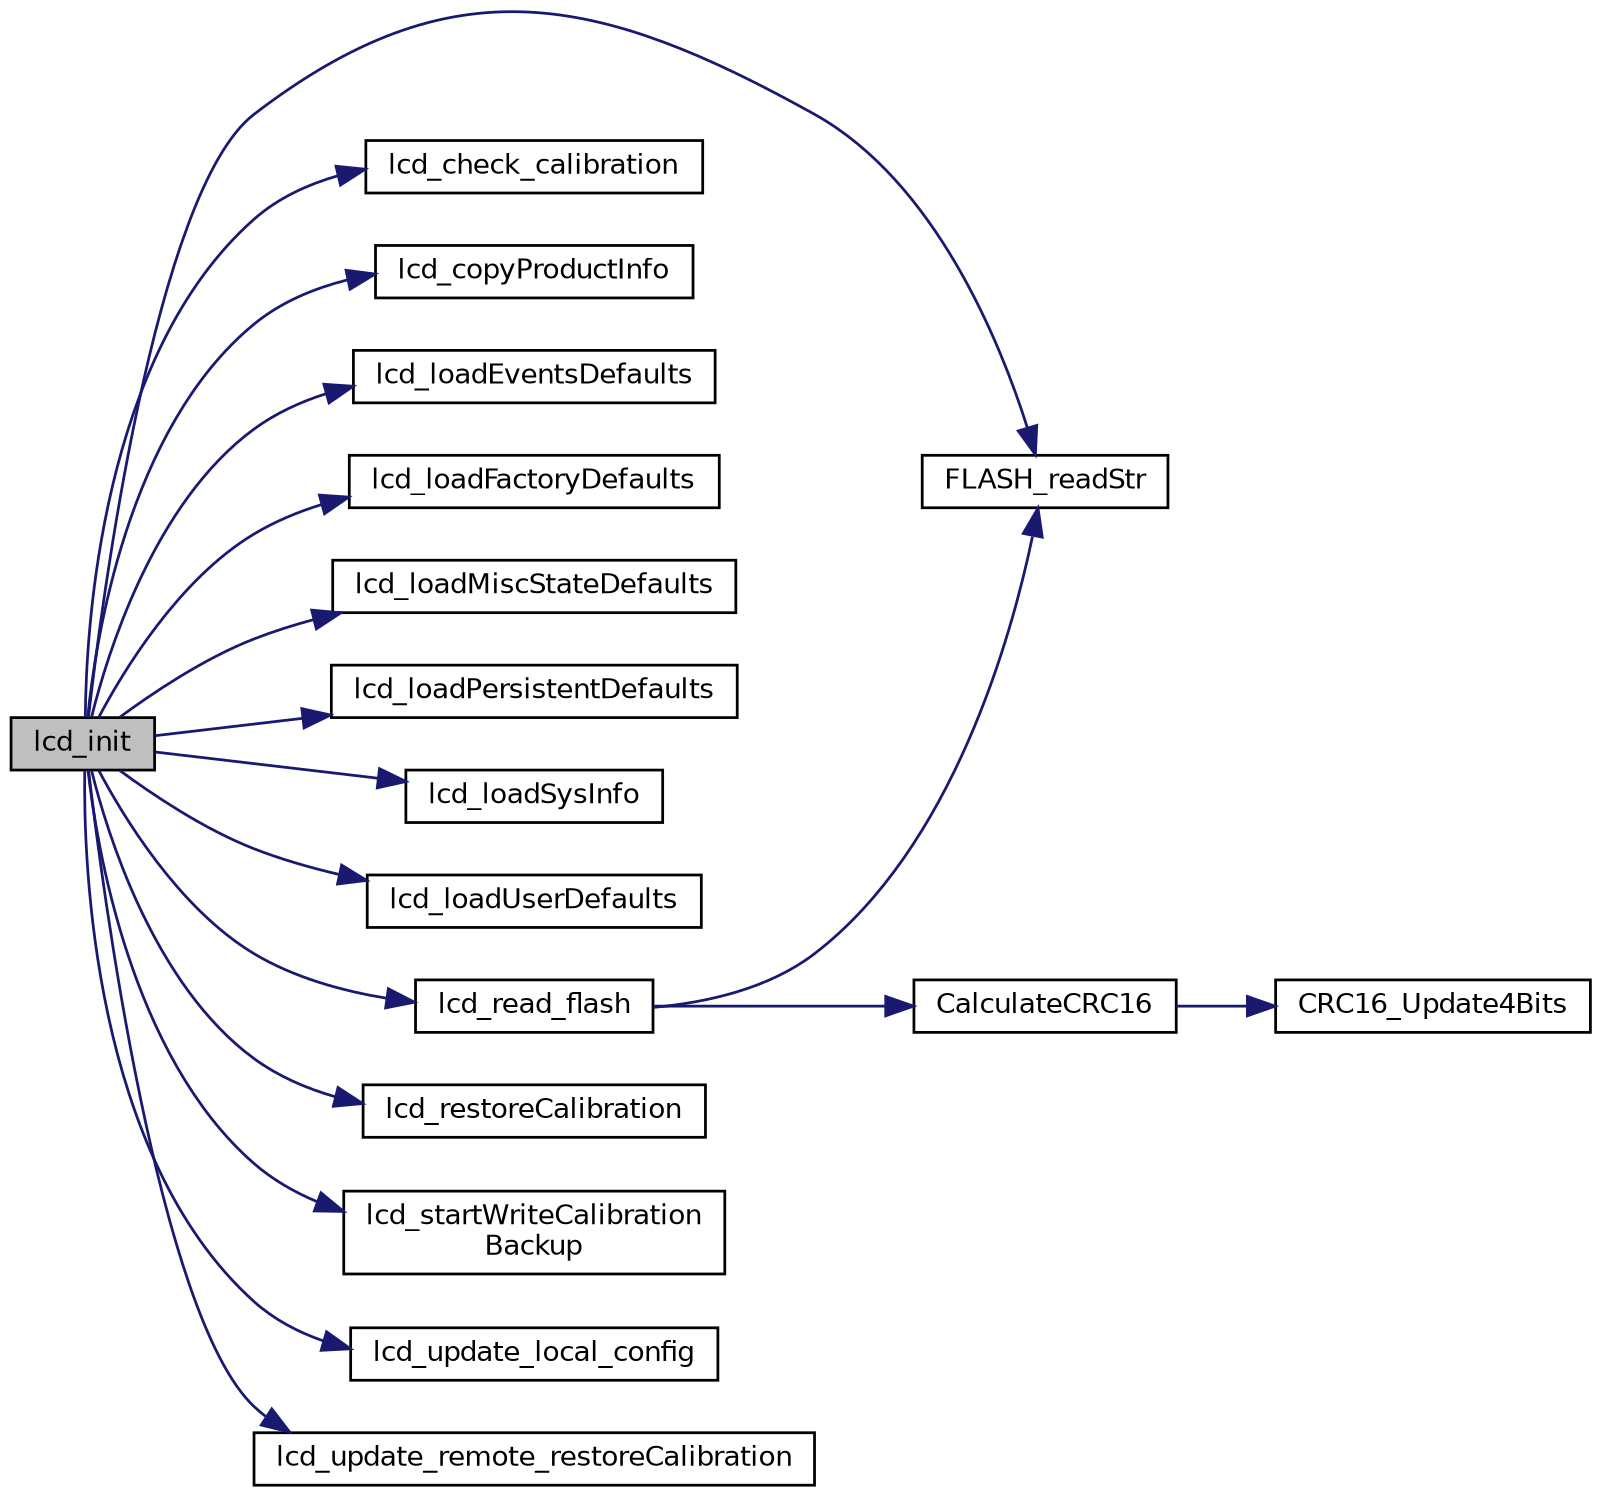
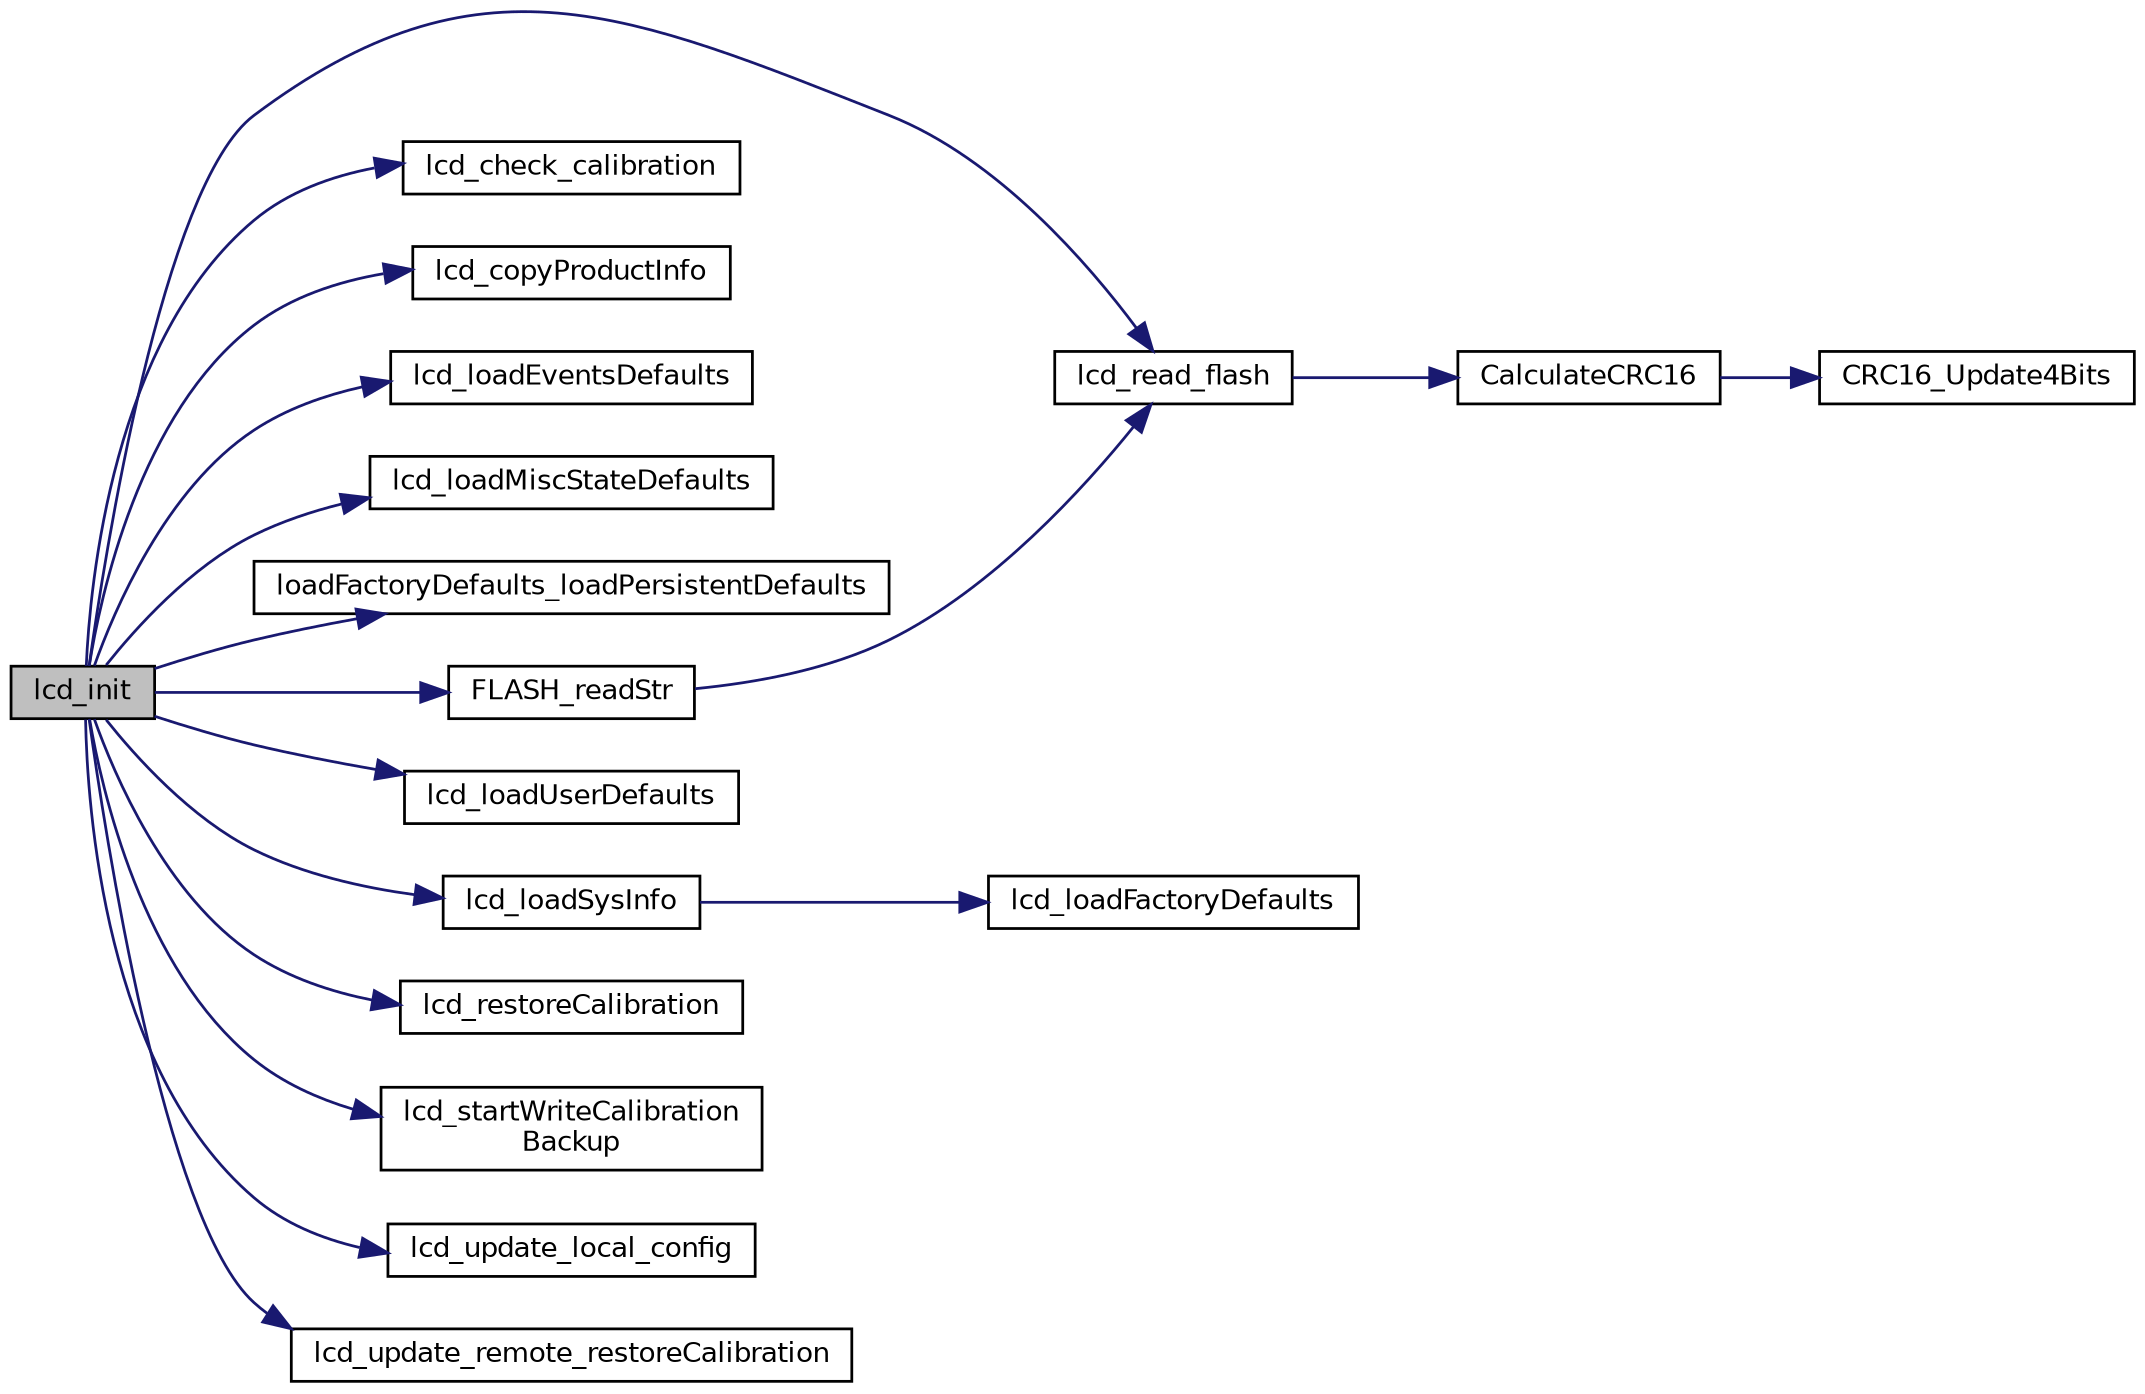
(189, 588) -> (830, 902)
(534, 691) -> (572, 588)
(916, 839) -> (943, 608)
